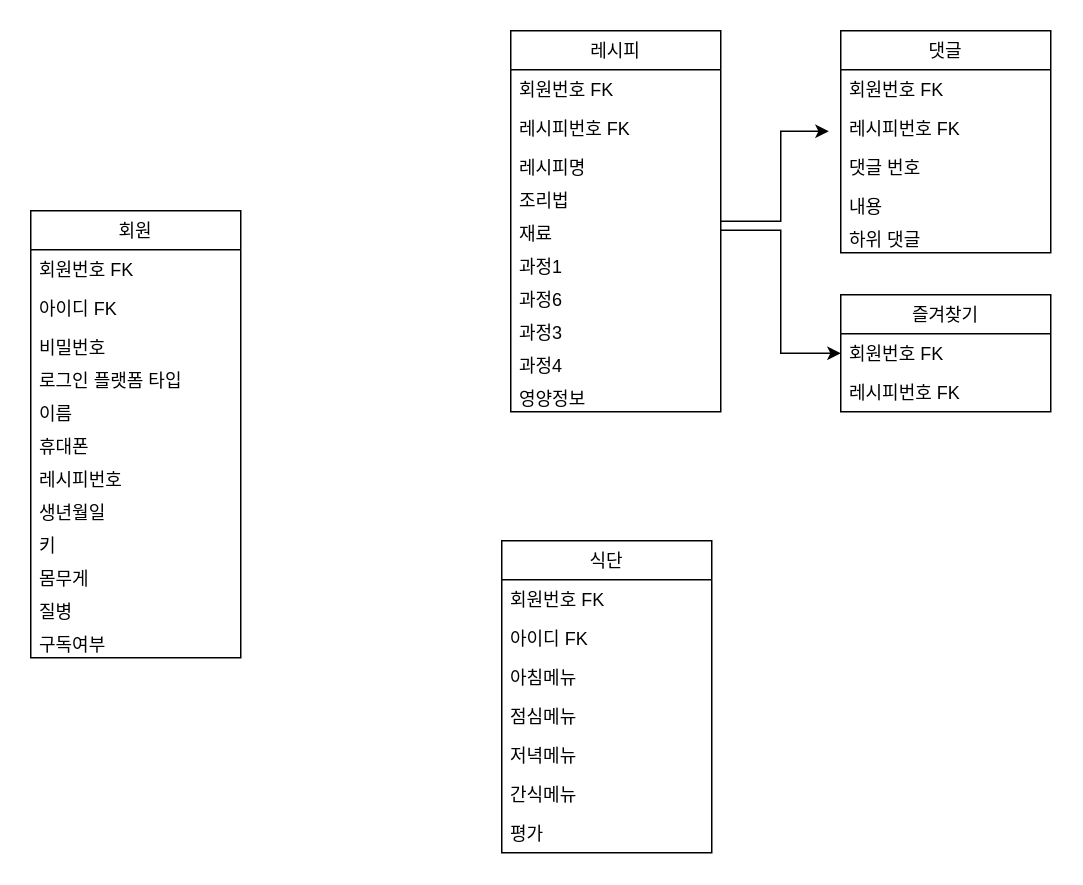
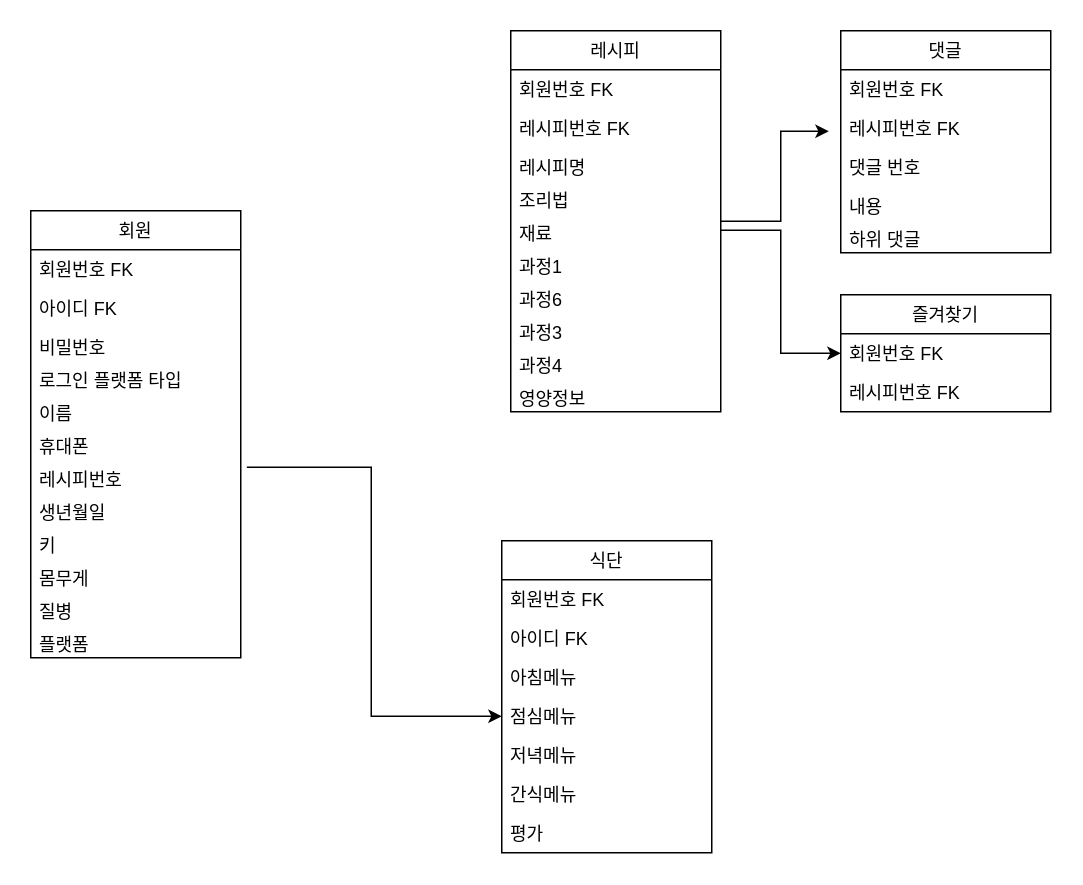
none -> (371, 589)
(75, 645) -> (66, 645)
